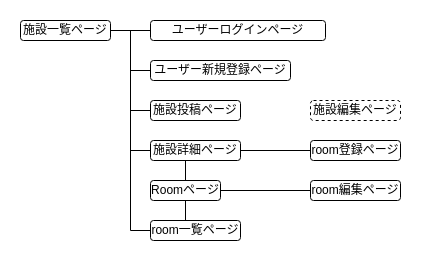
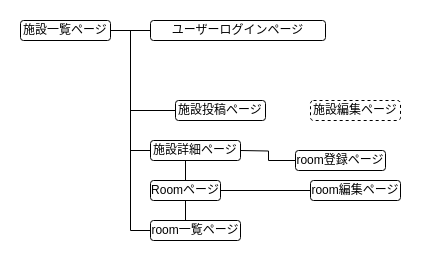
(142, 71) -> none
(221, 71) -> none
(196, 111) -> (221, 111)
(356, 151) -> (341, 161)
